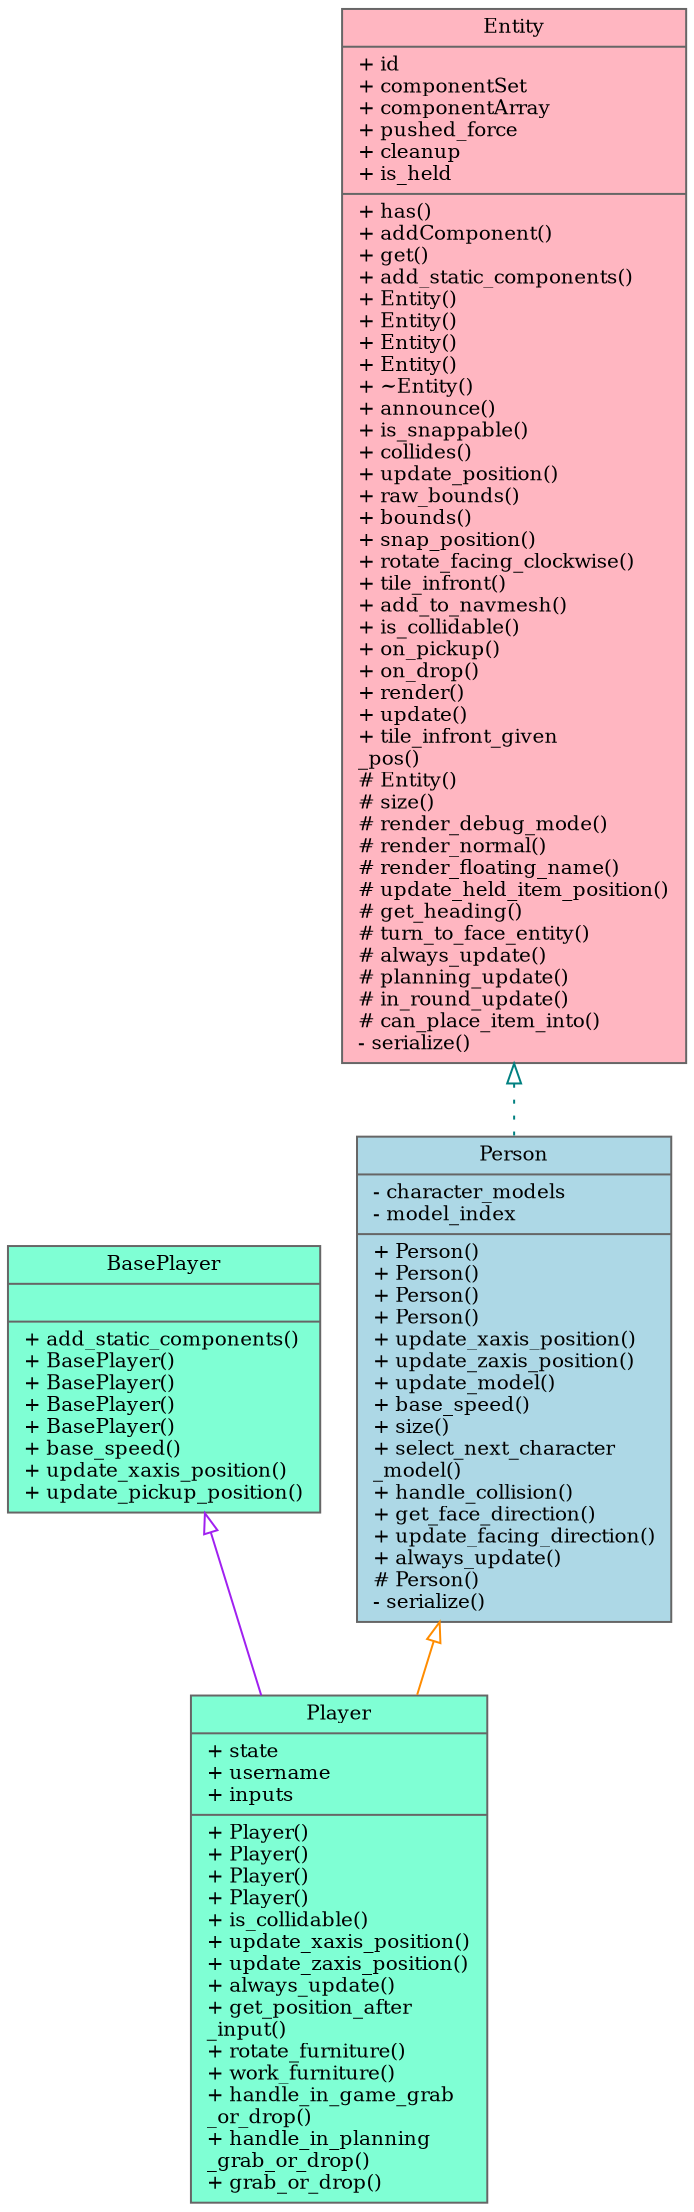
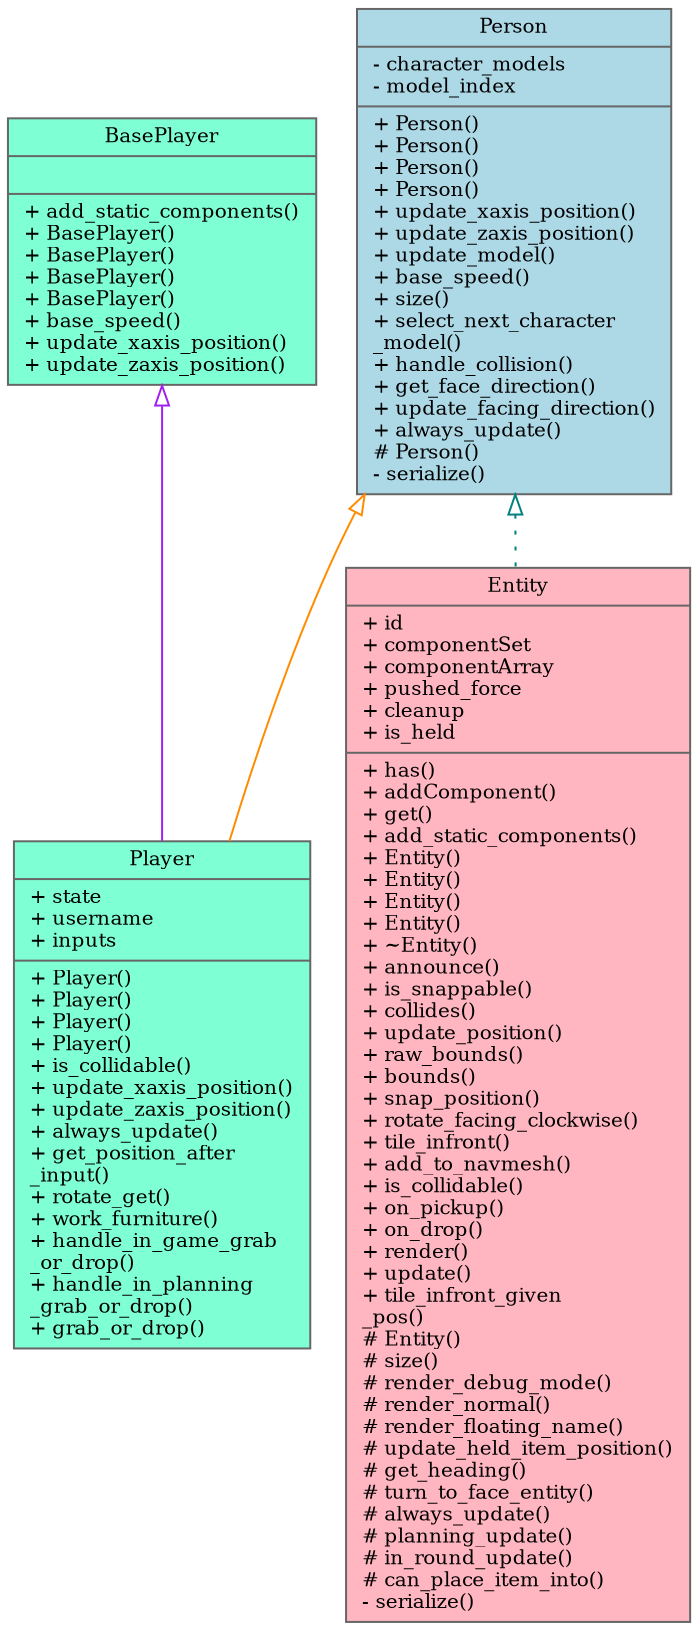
(514, 1110) -> (515, 541)
(164, 1493) -> (155, 365)
(306, 2052) -> (100, 1197)
